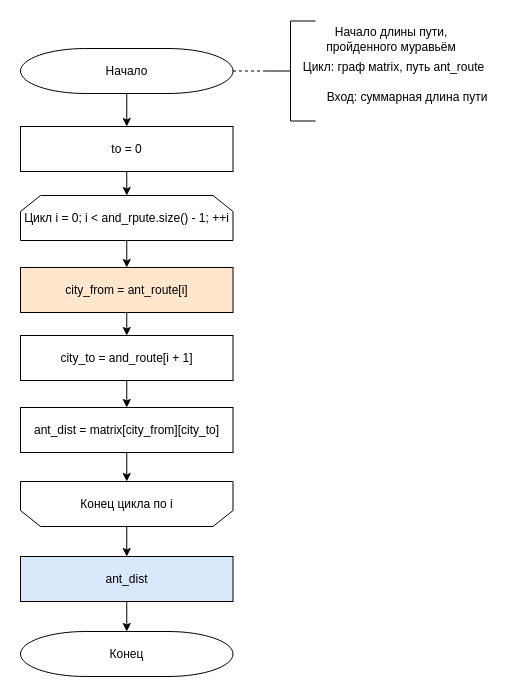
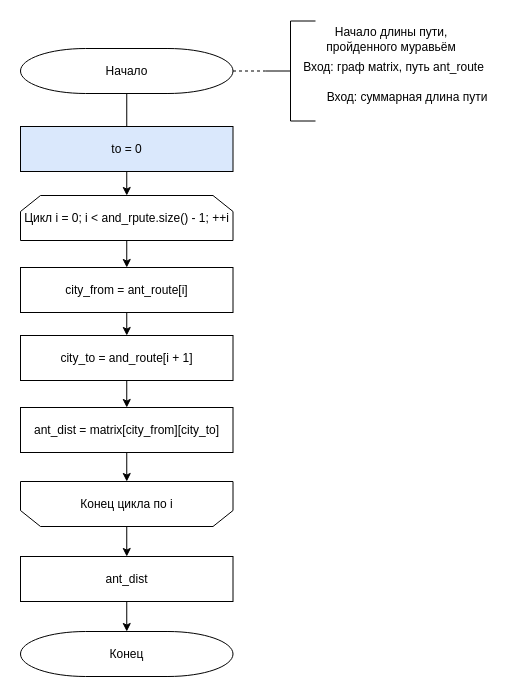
(394, 68) -> (394, 68)
(127, 118) -> (127, 121)
(127, 149) -> (127, 149)
(127, 290) -> (127, 290)
(127, 579) -> (127, 579)
